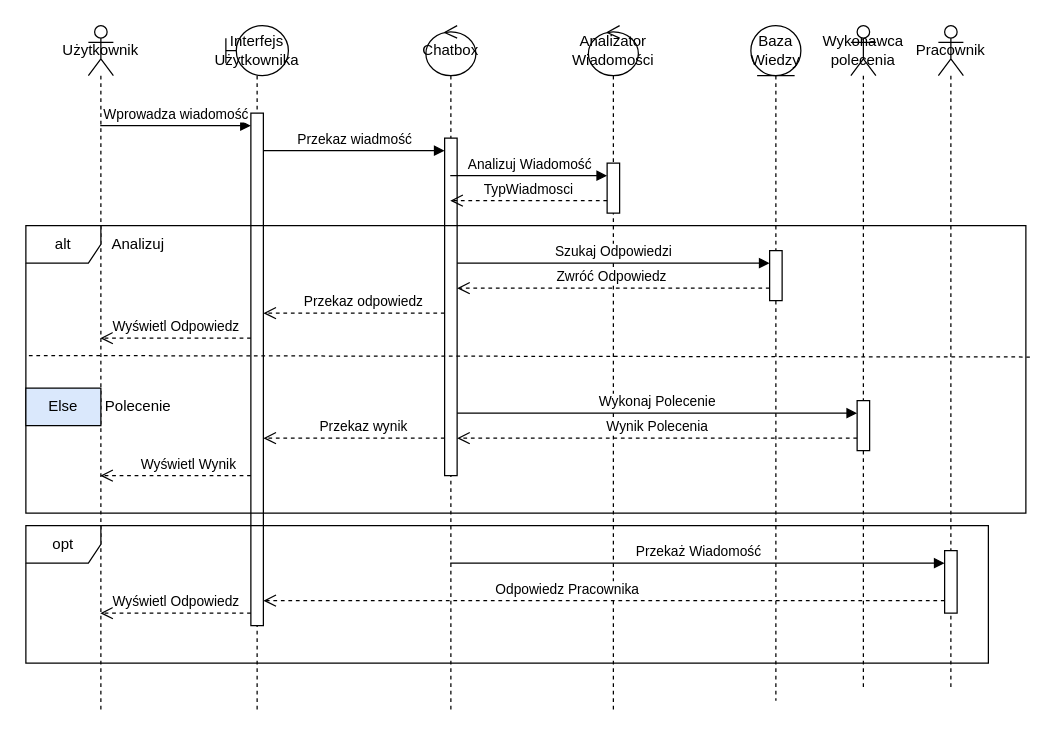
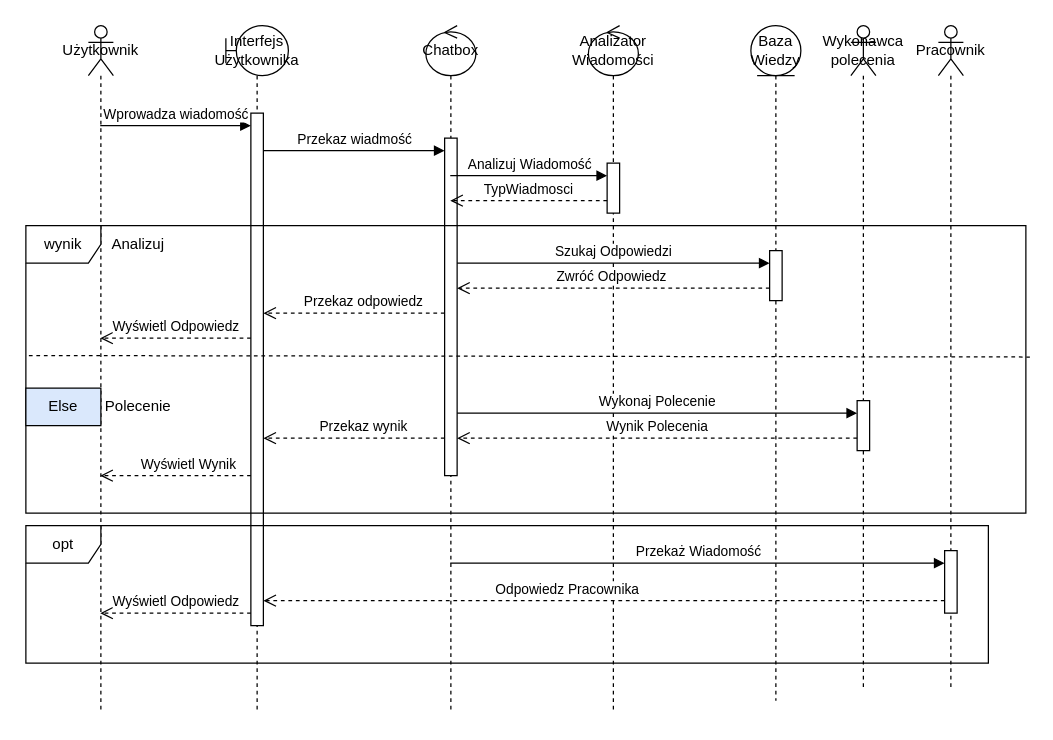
(63, 244) -> (63, 244)
